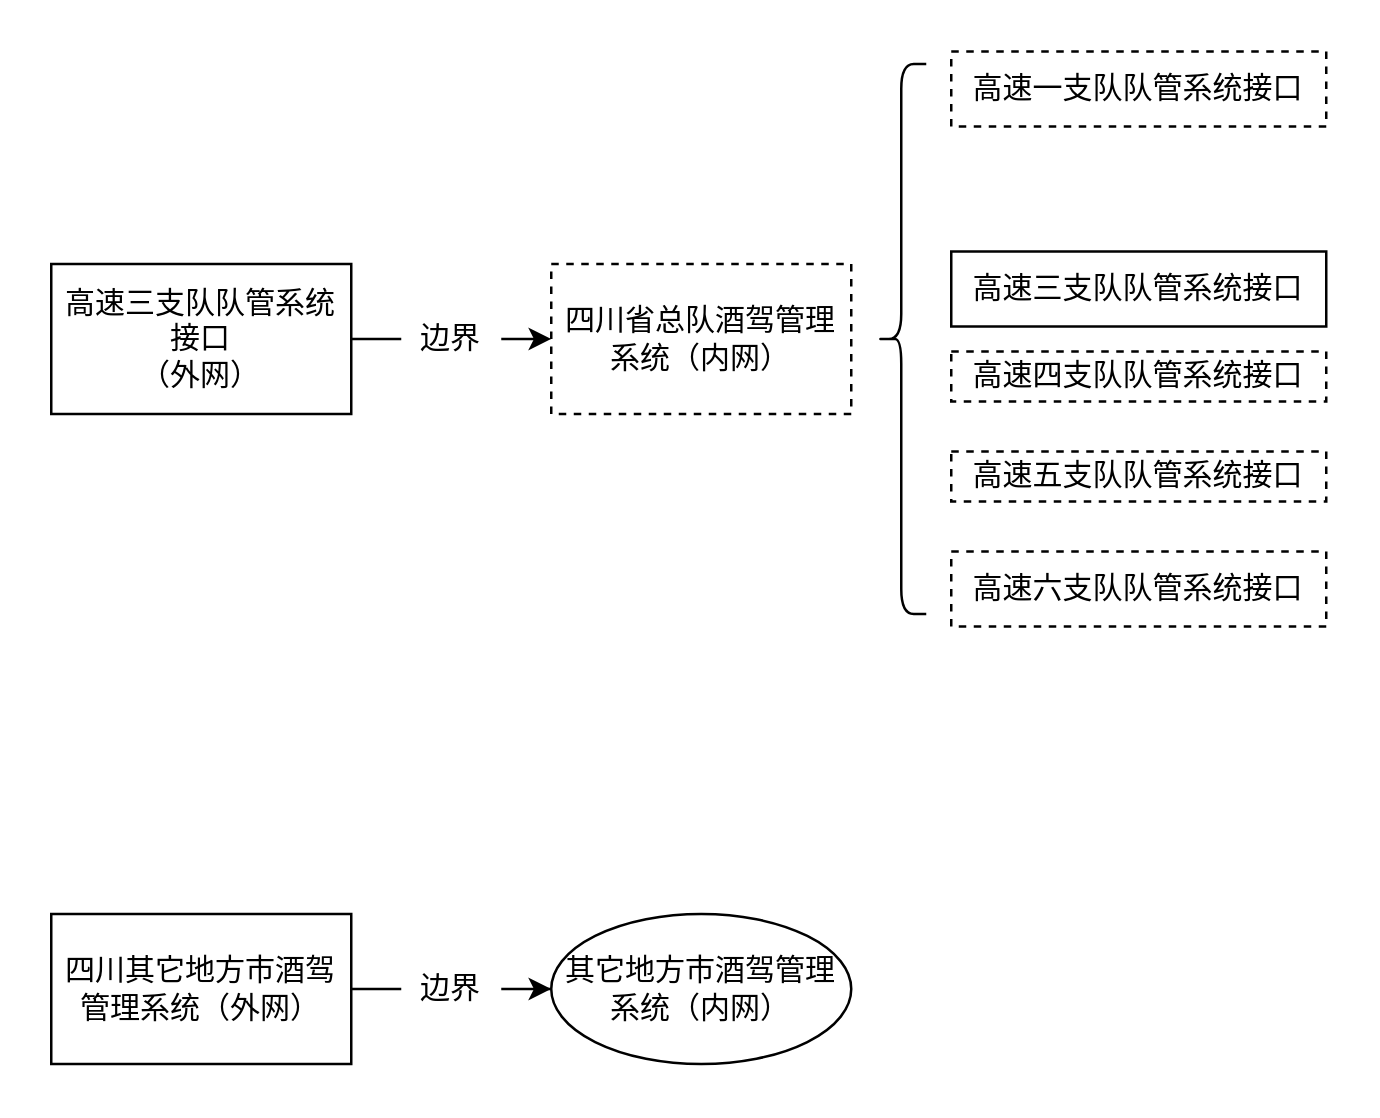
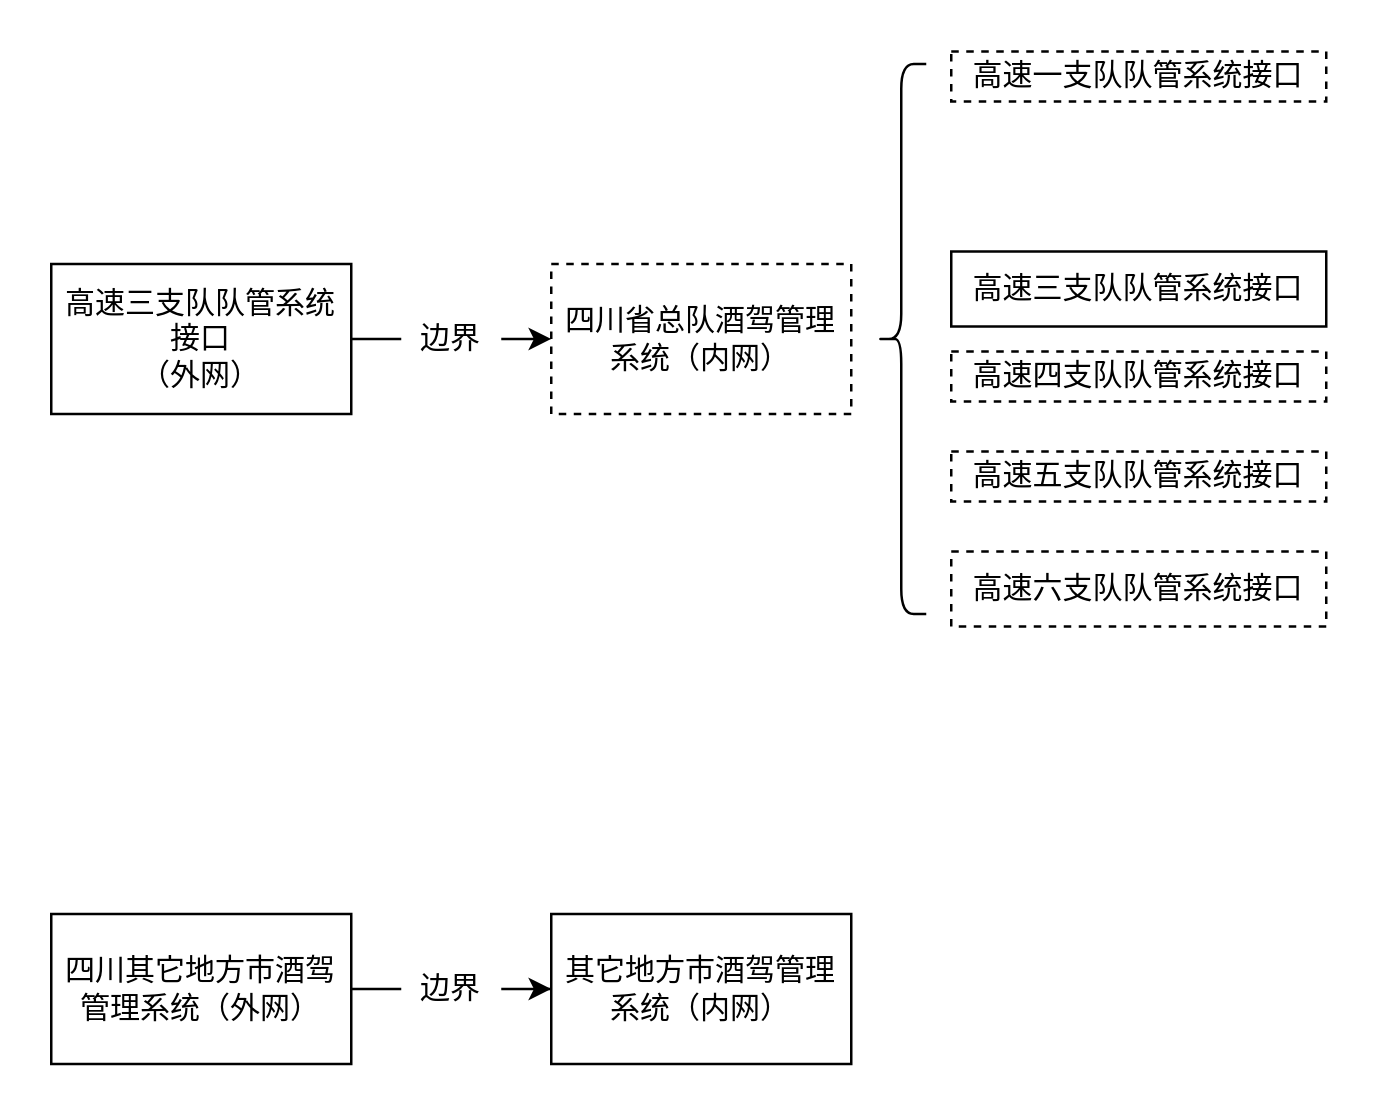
(1139, 89) -> (1139, 76)
(701, 989) -> (701, 989)
